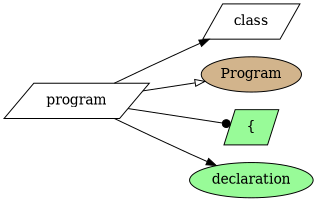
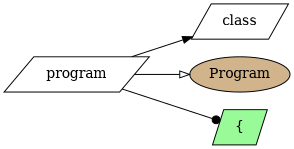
(251, 180) -> none
